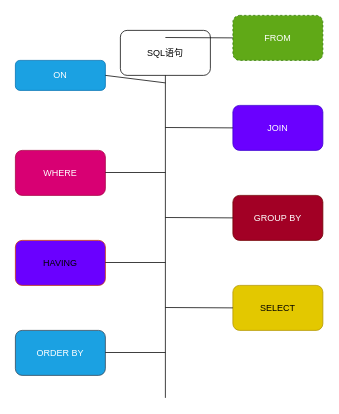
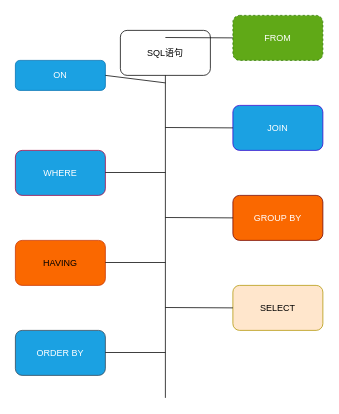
(278, 128) -> (278, 128)
(60, 173) -> (60, 173)
(278, 218) -> (278, 218)
(60, 263) -> (60, 263)
(278, 308) -> (278, 308)
